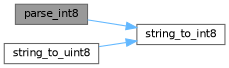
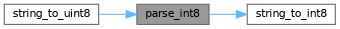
(113, 45) -> (112, 14)
